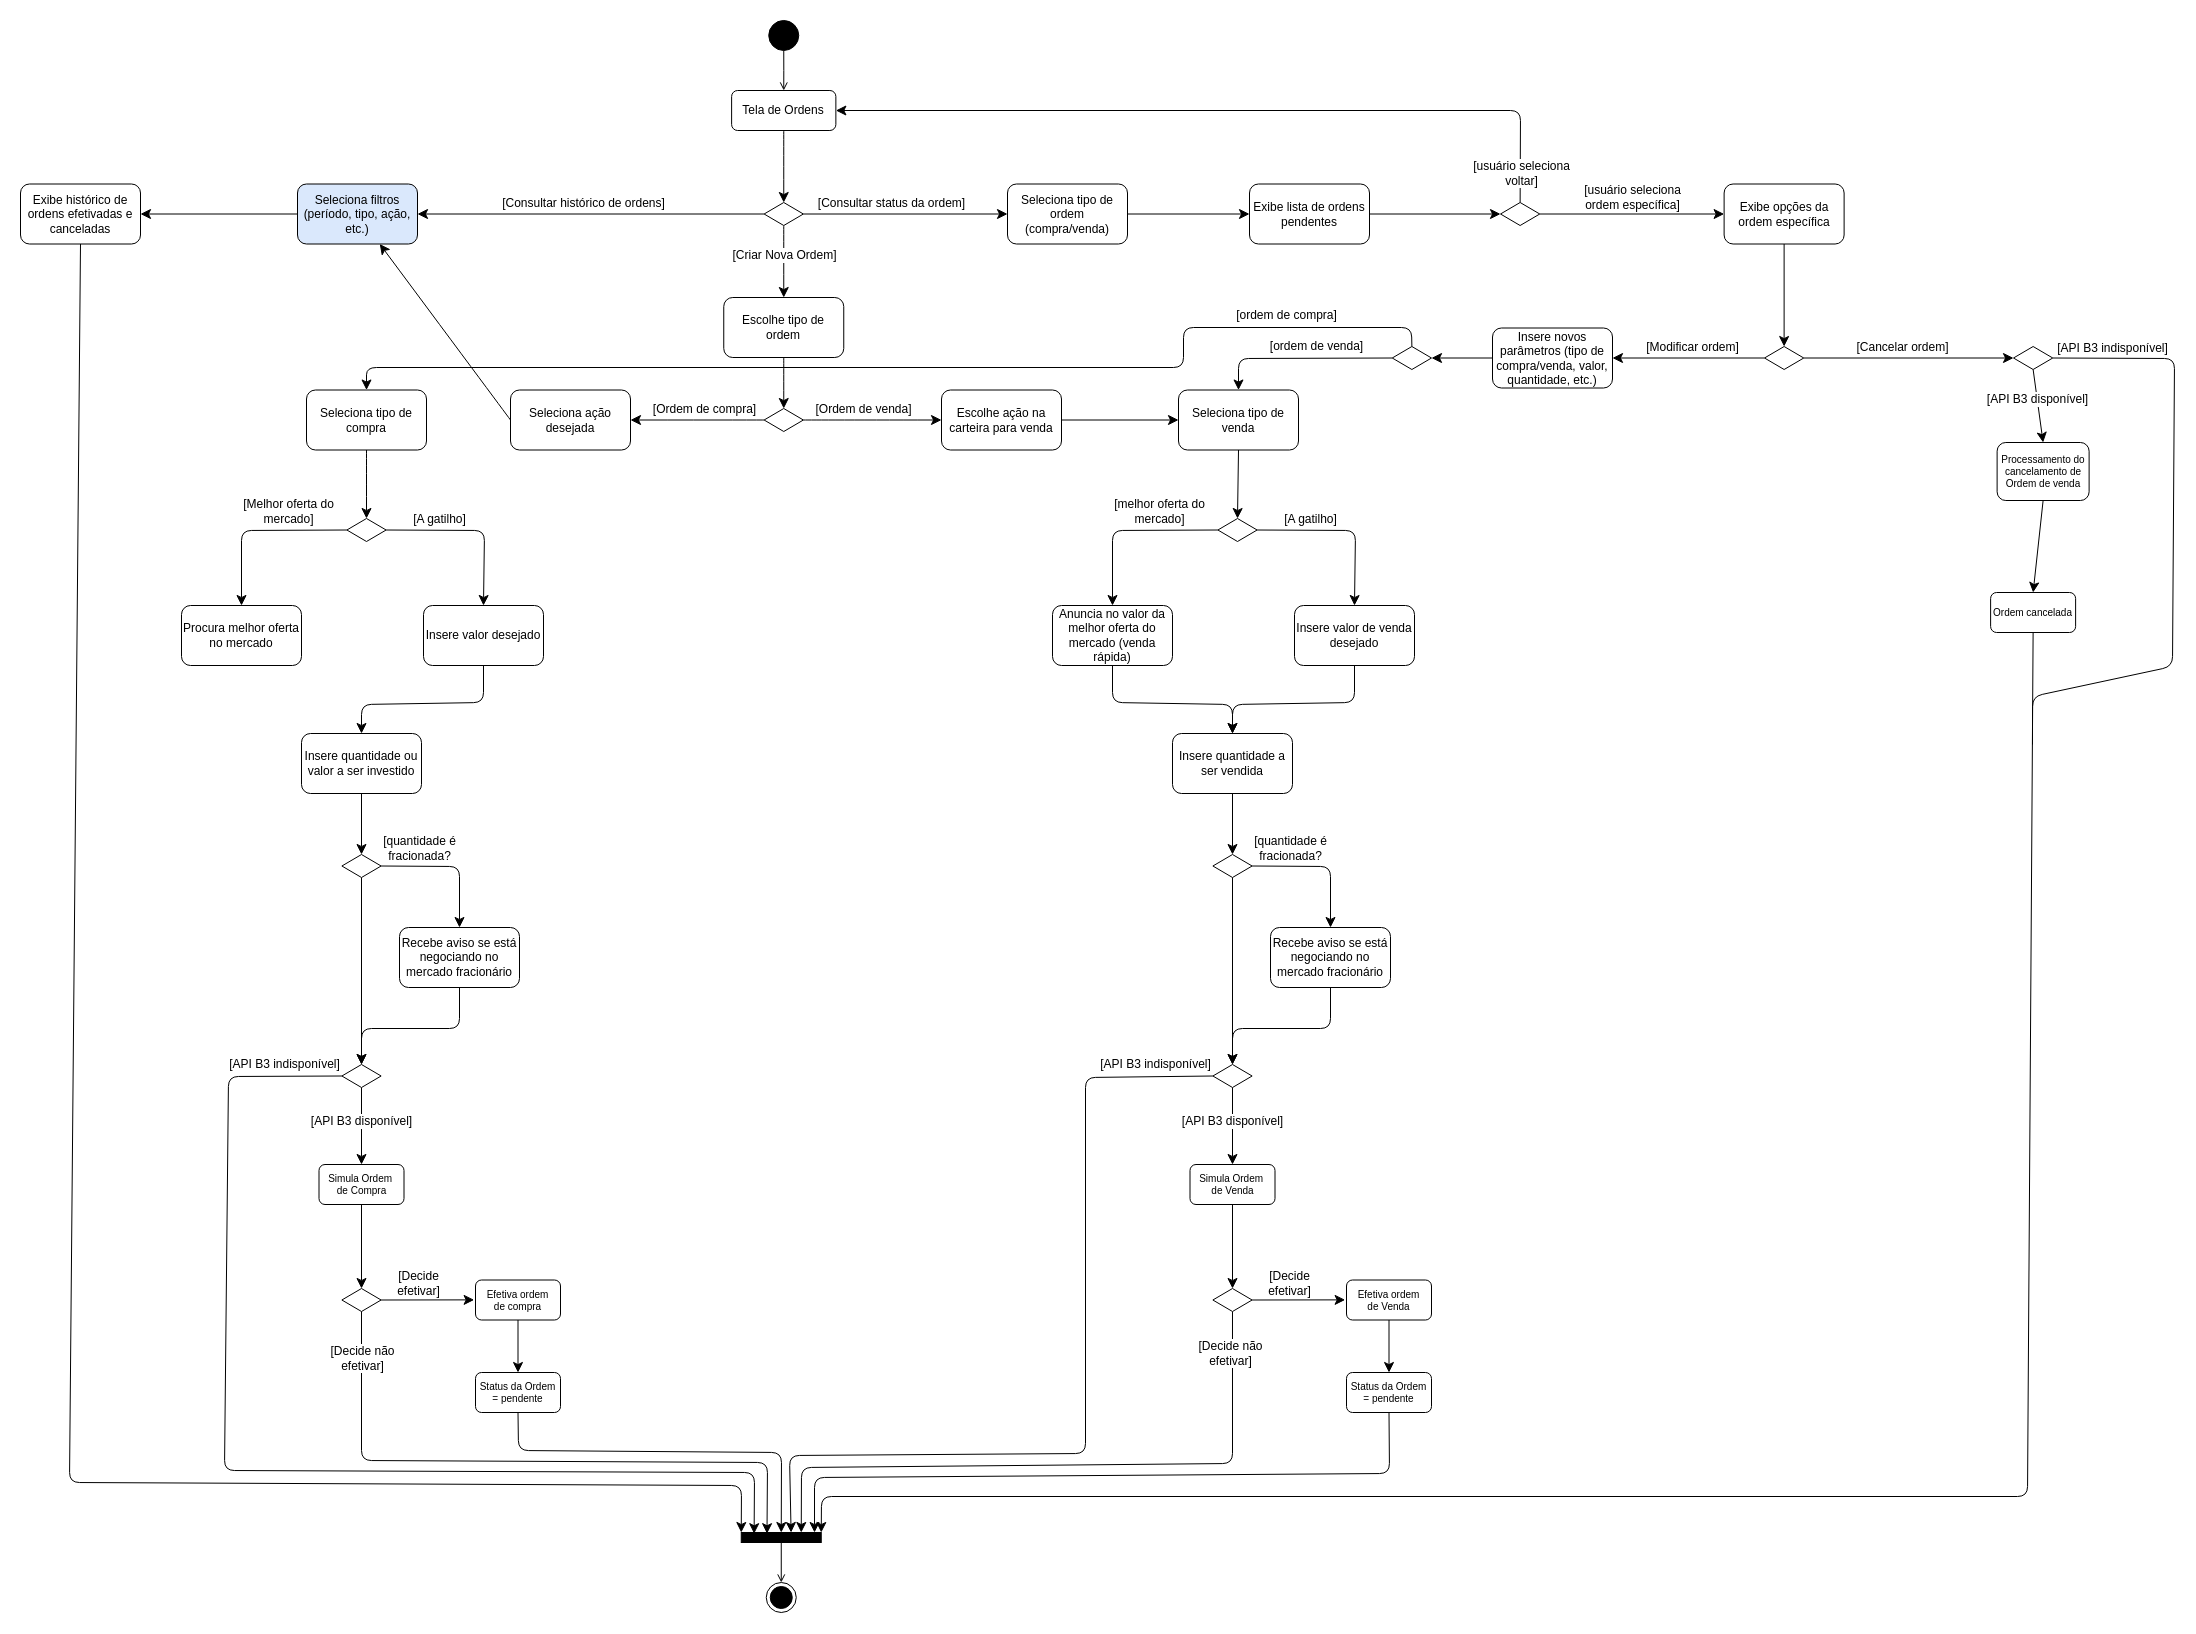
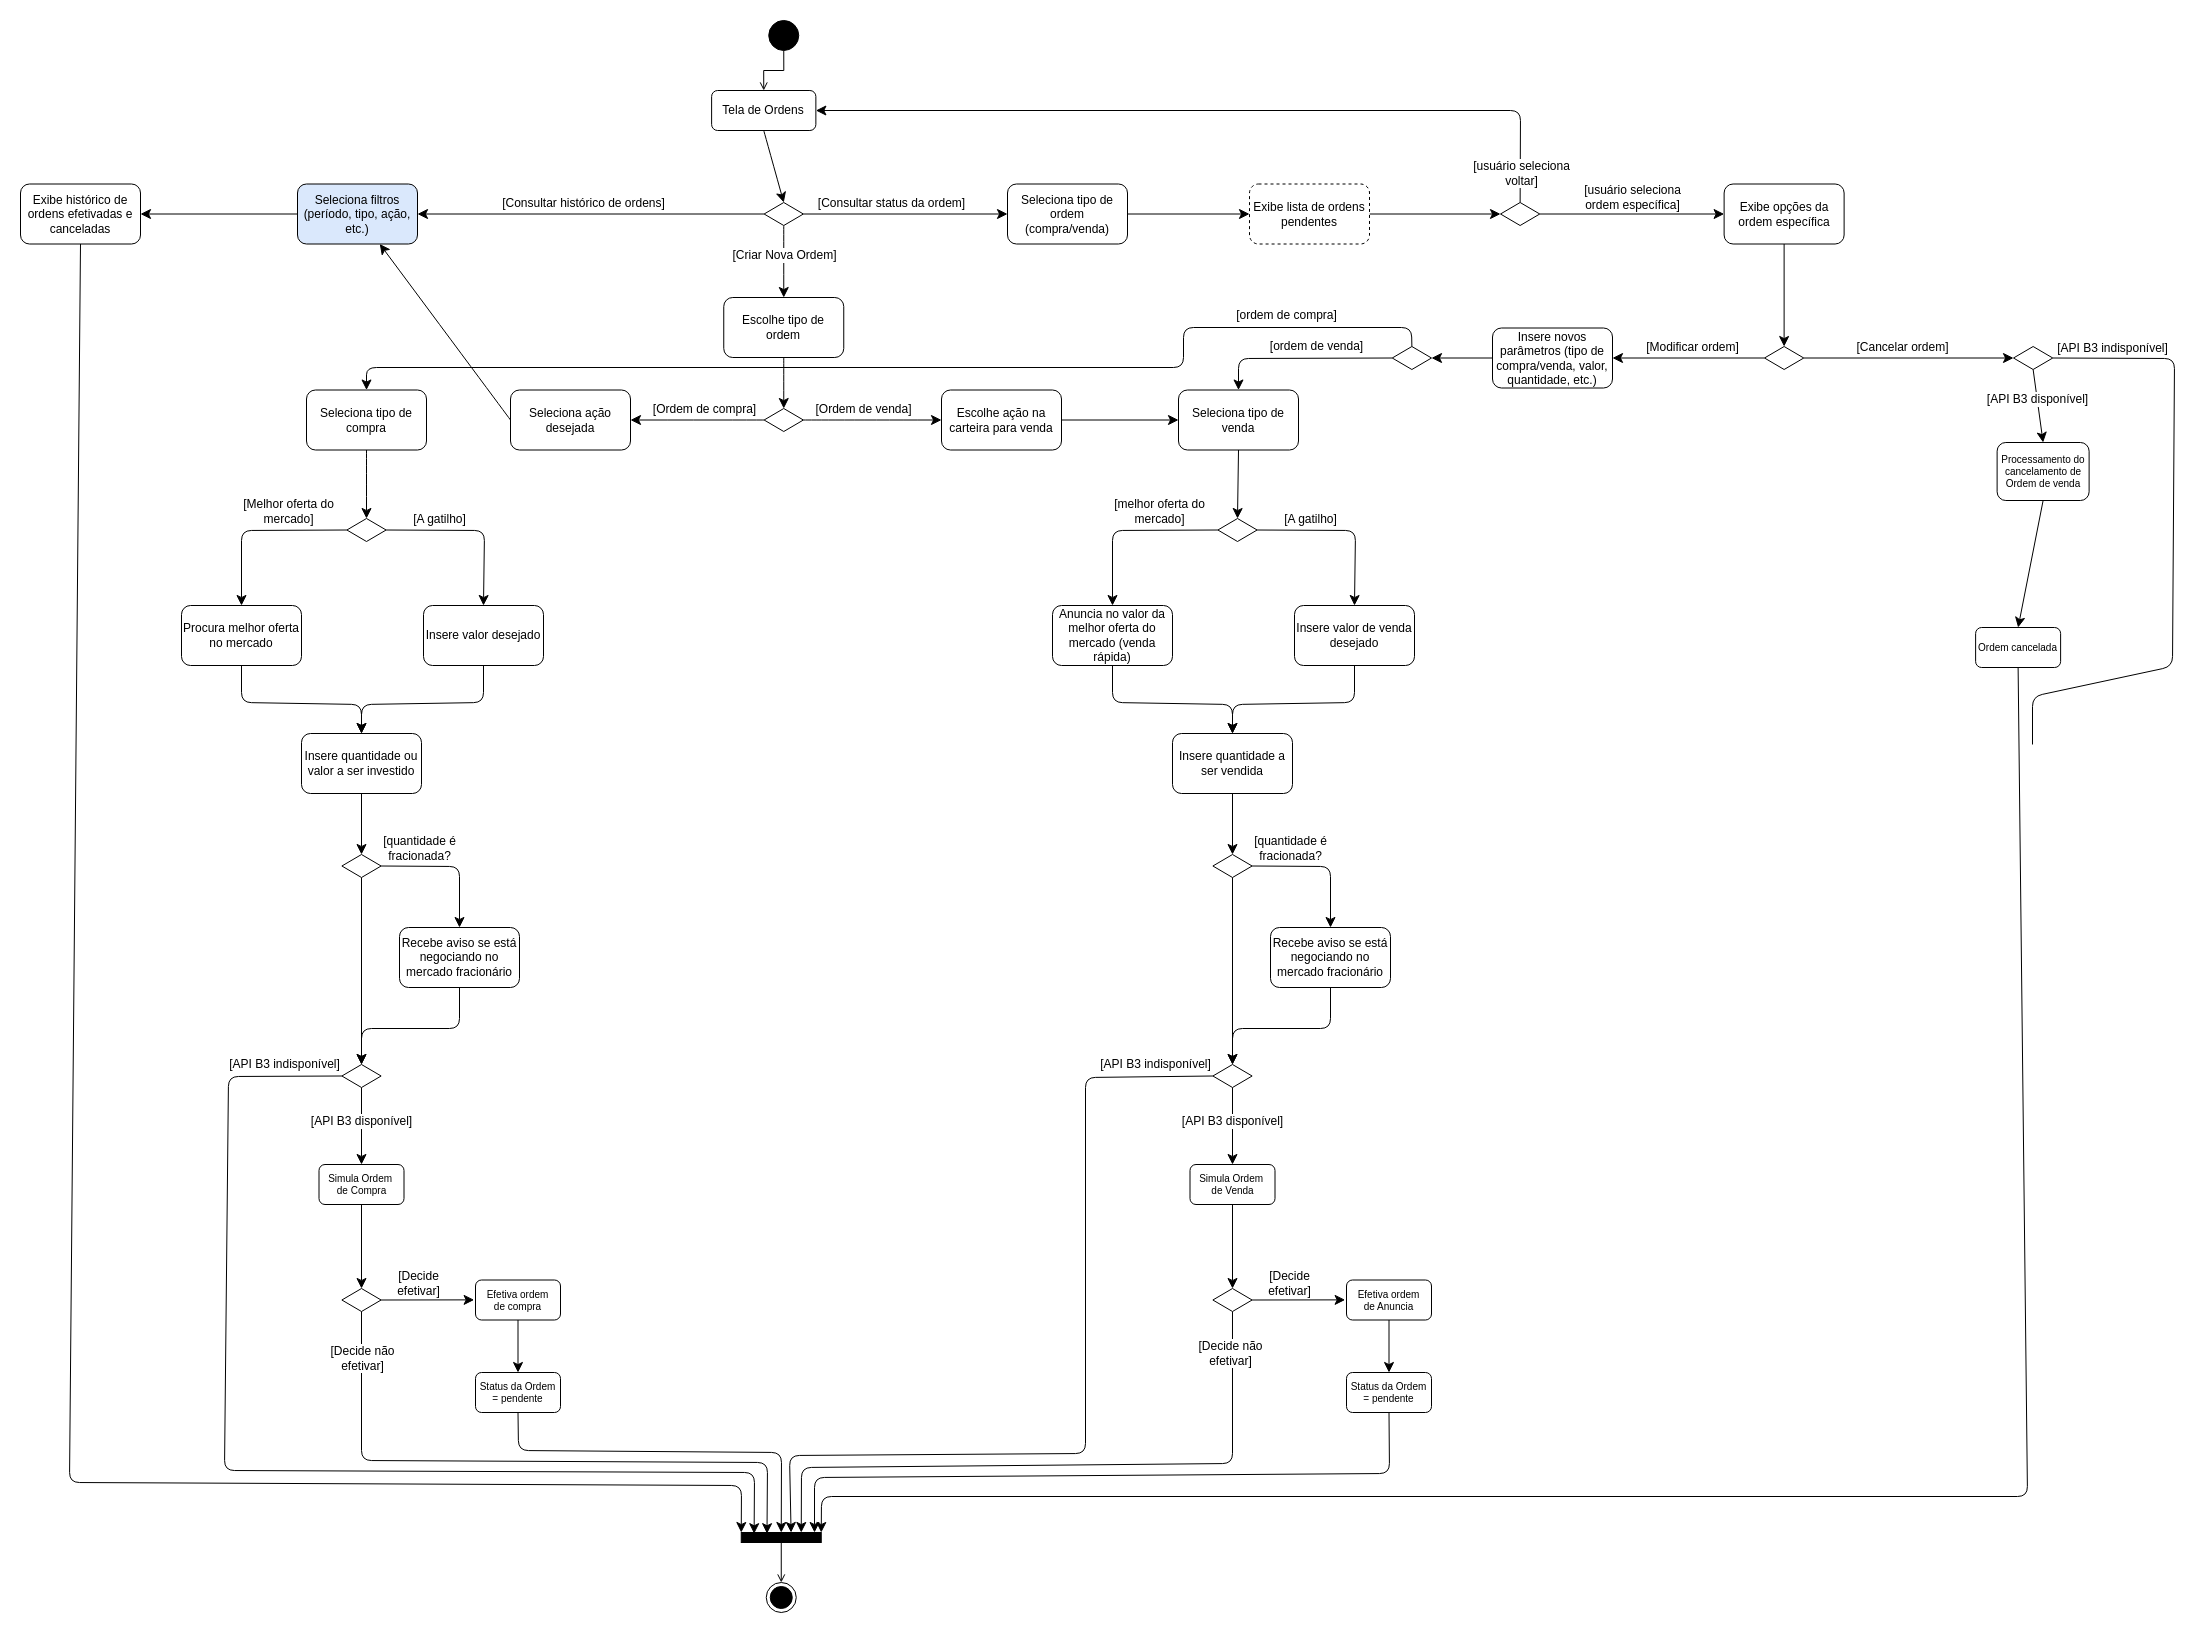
(784, 111) -> (764, 111)
(1310, 214) -> (1310, 214)
(2033, 613) -> (2018, 648)
none -> (286, 703)
(1389, 1301) -> (1389, 1301)
